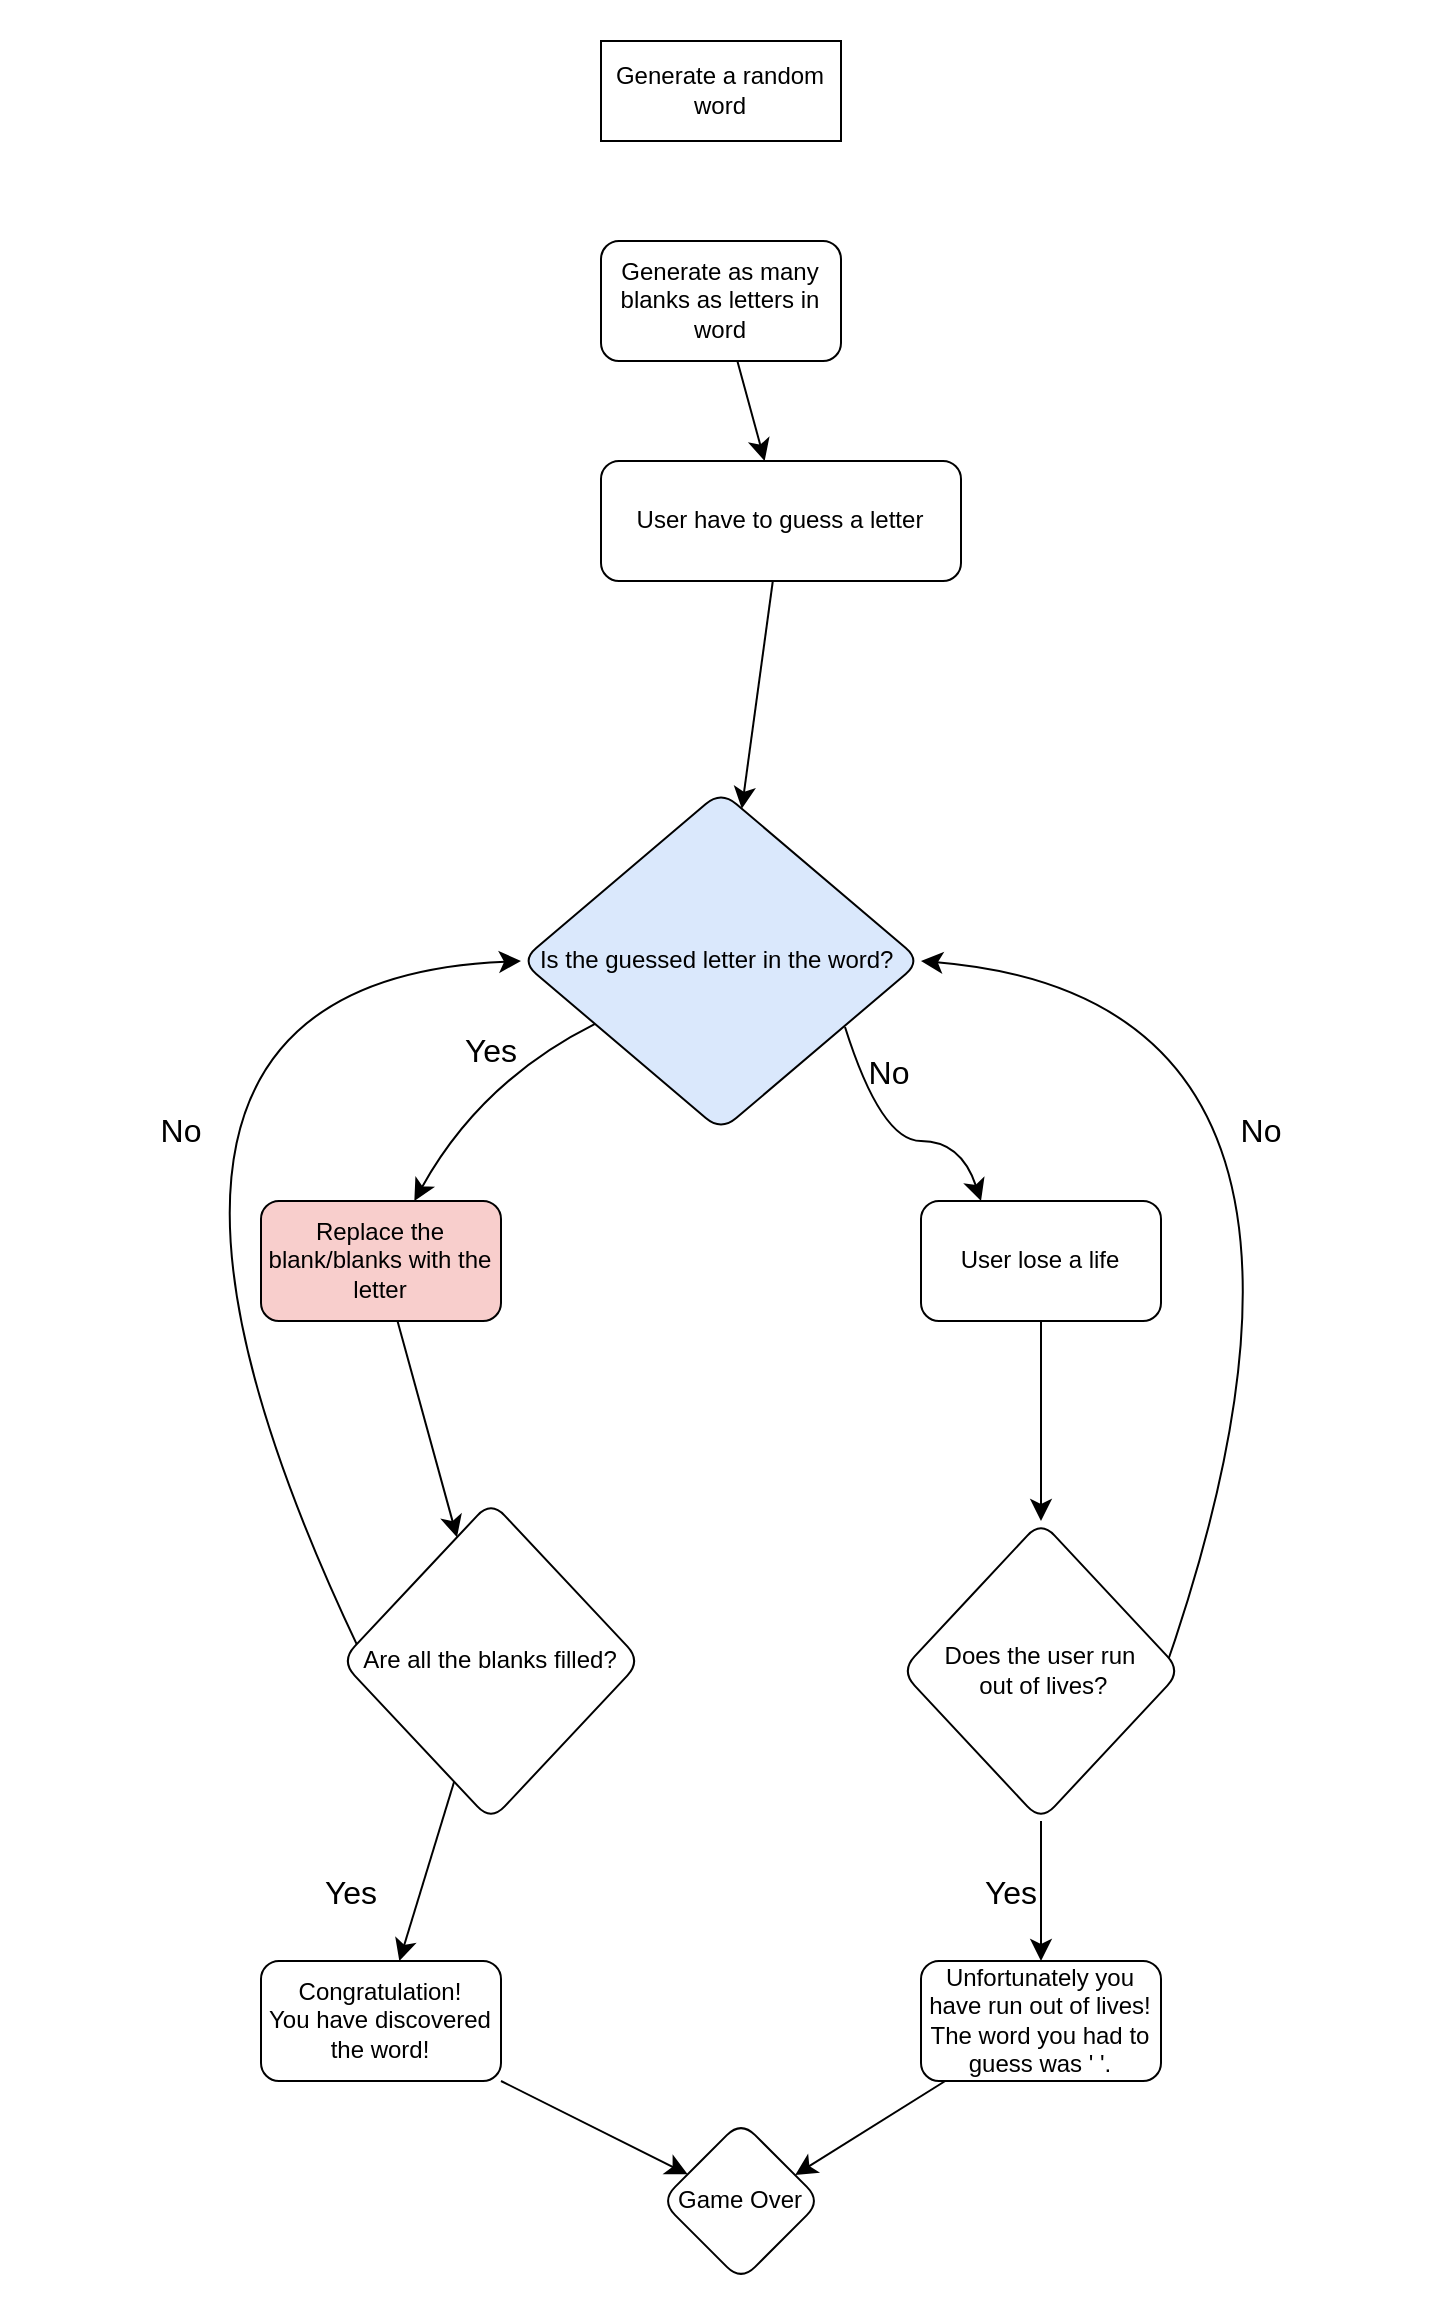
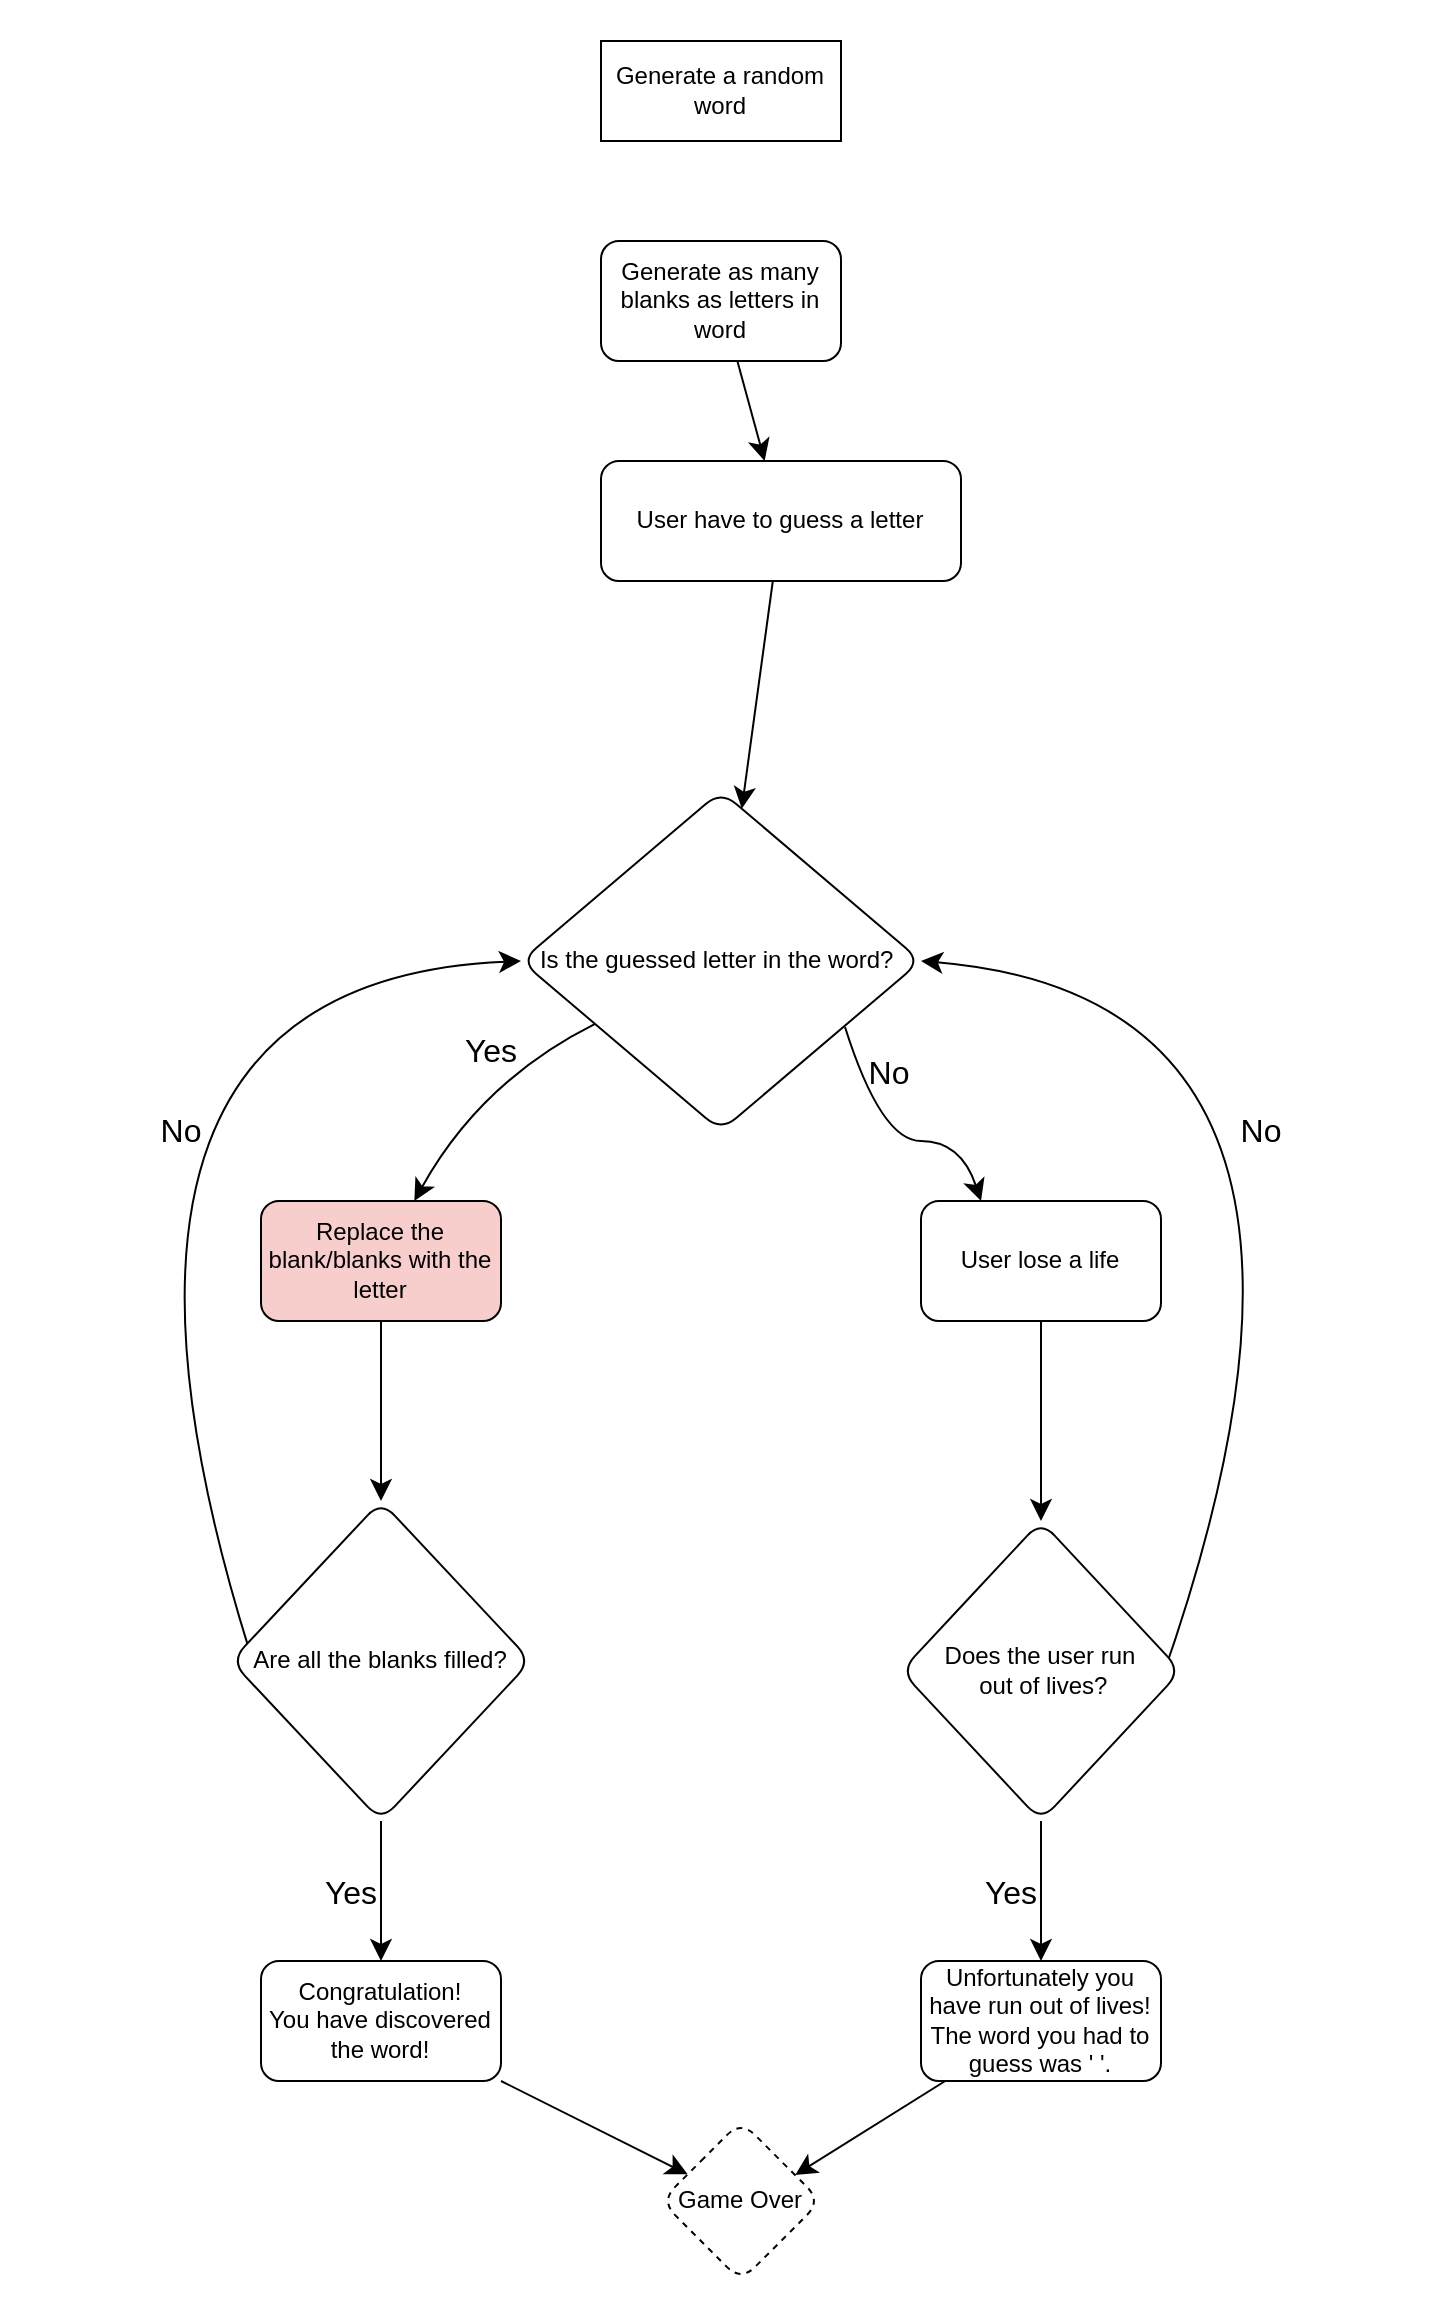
(721, 961) -> (721, 961)
(491, 1661) -> (381, 1661)
(741, 2201) -> (741, 2201)
